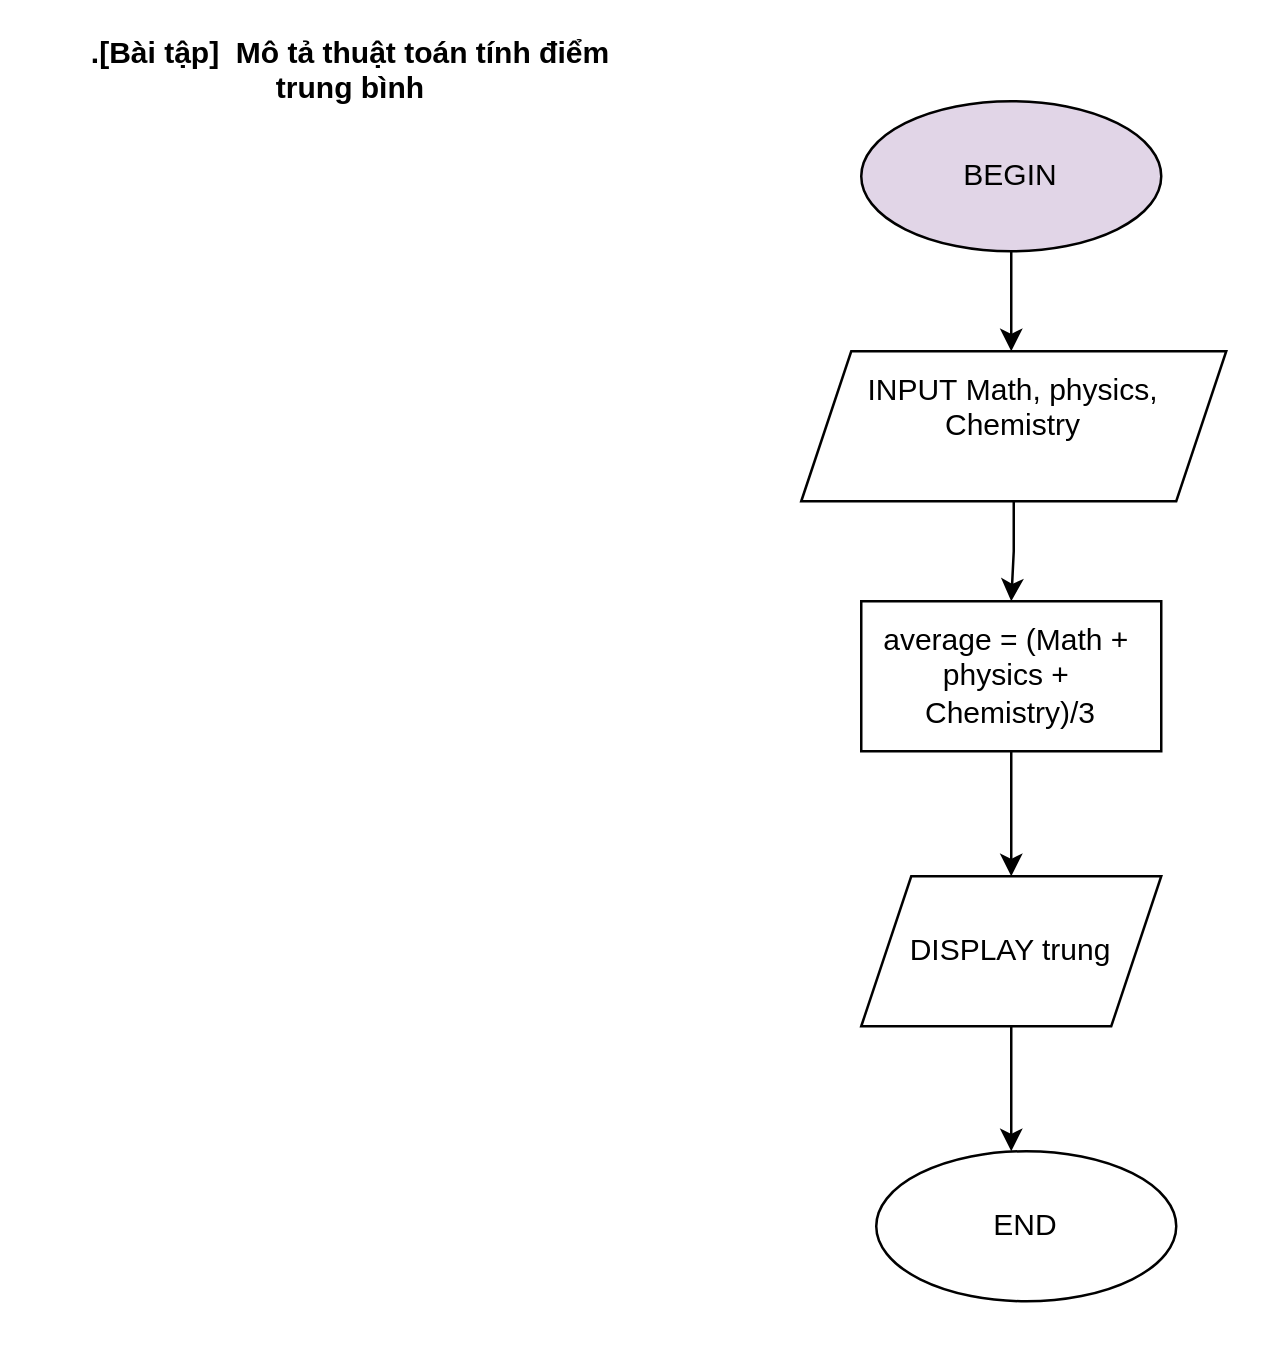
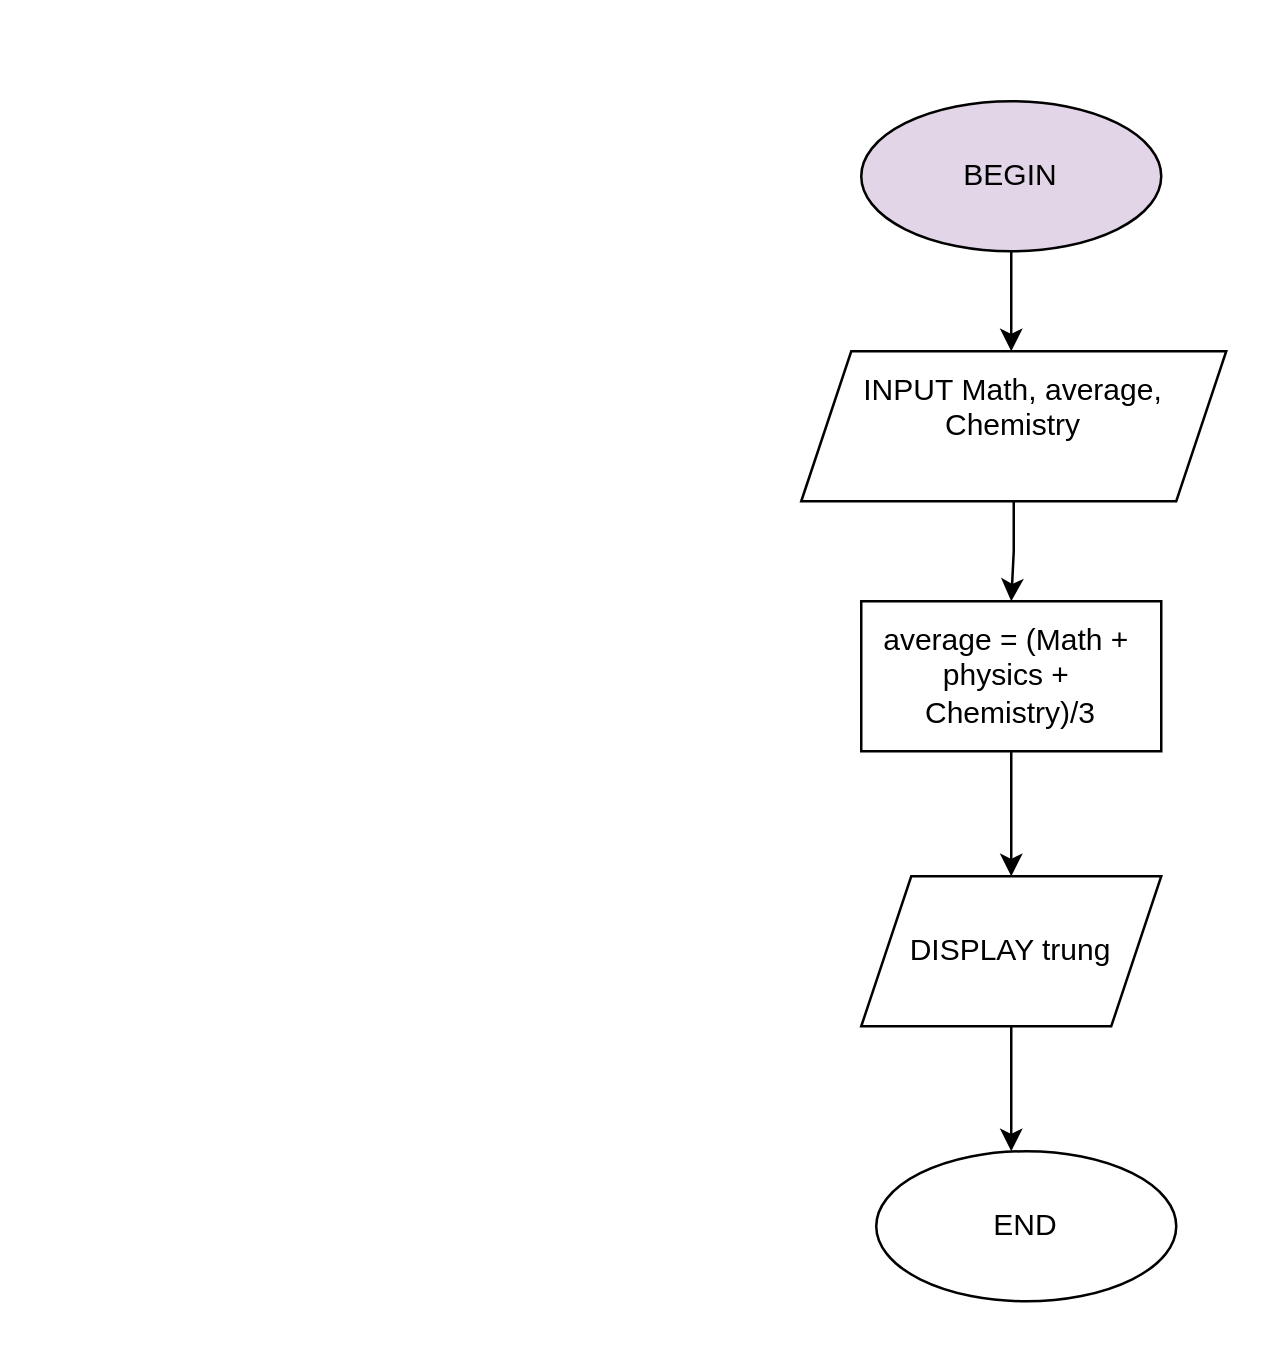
(351, 89) -> none
(1014, 426) -> (1014, 426)
